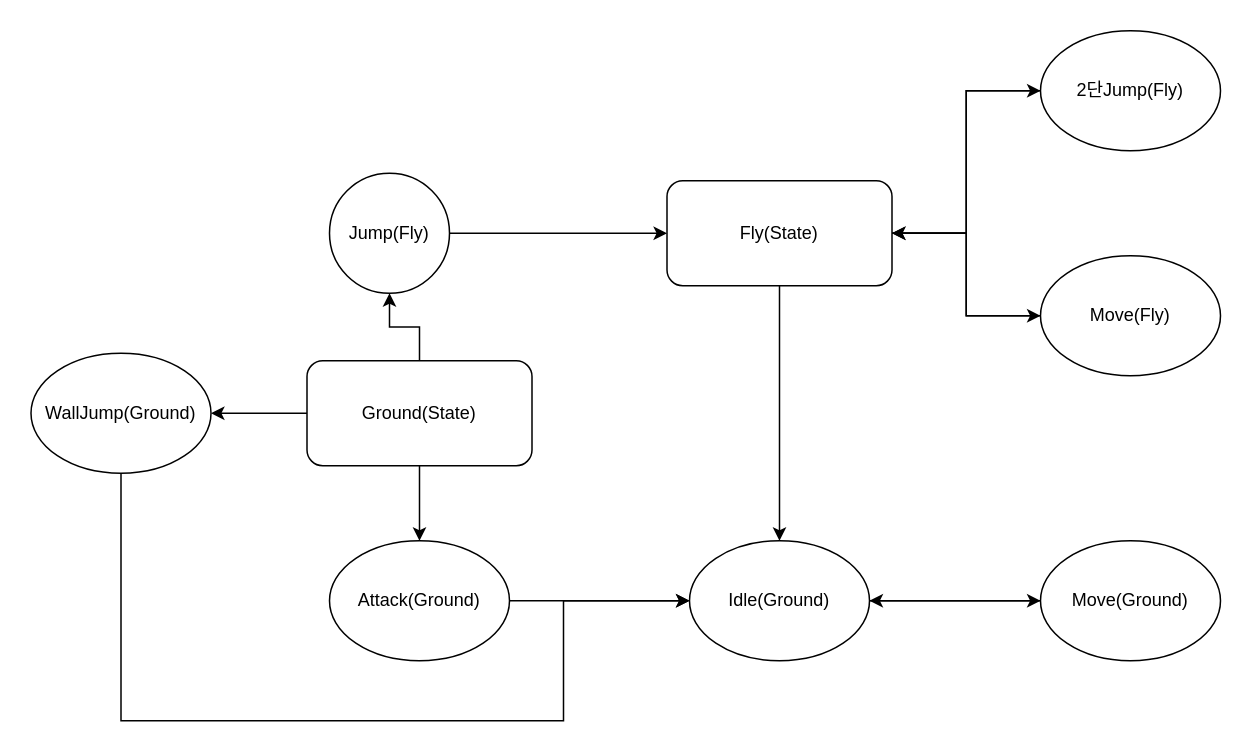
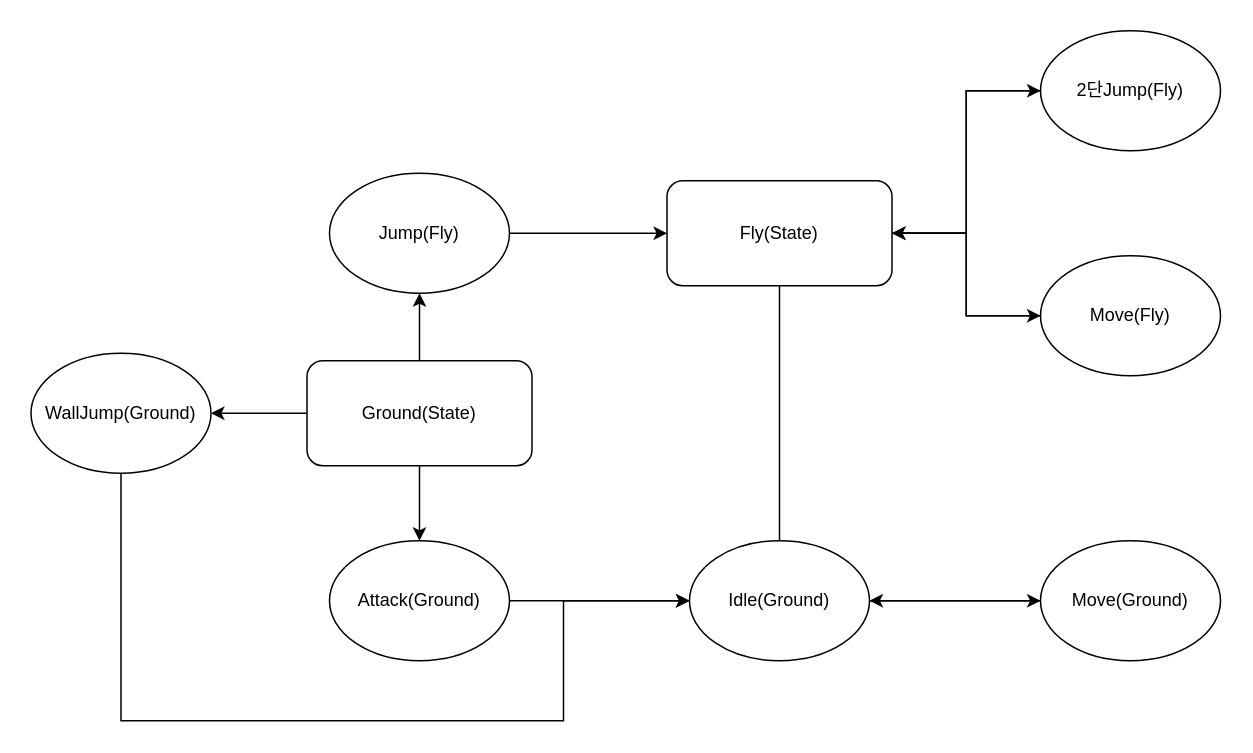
(389, 233) -> (419, 233)
(779, 529) -> (779, 533)
